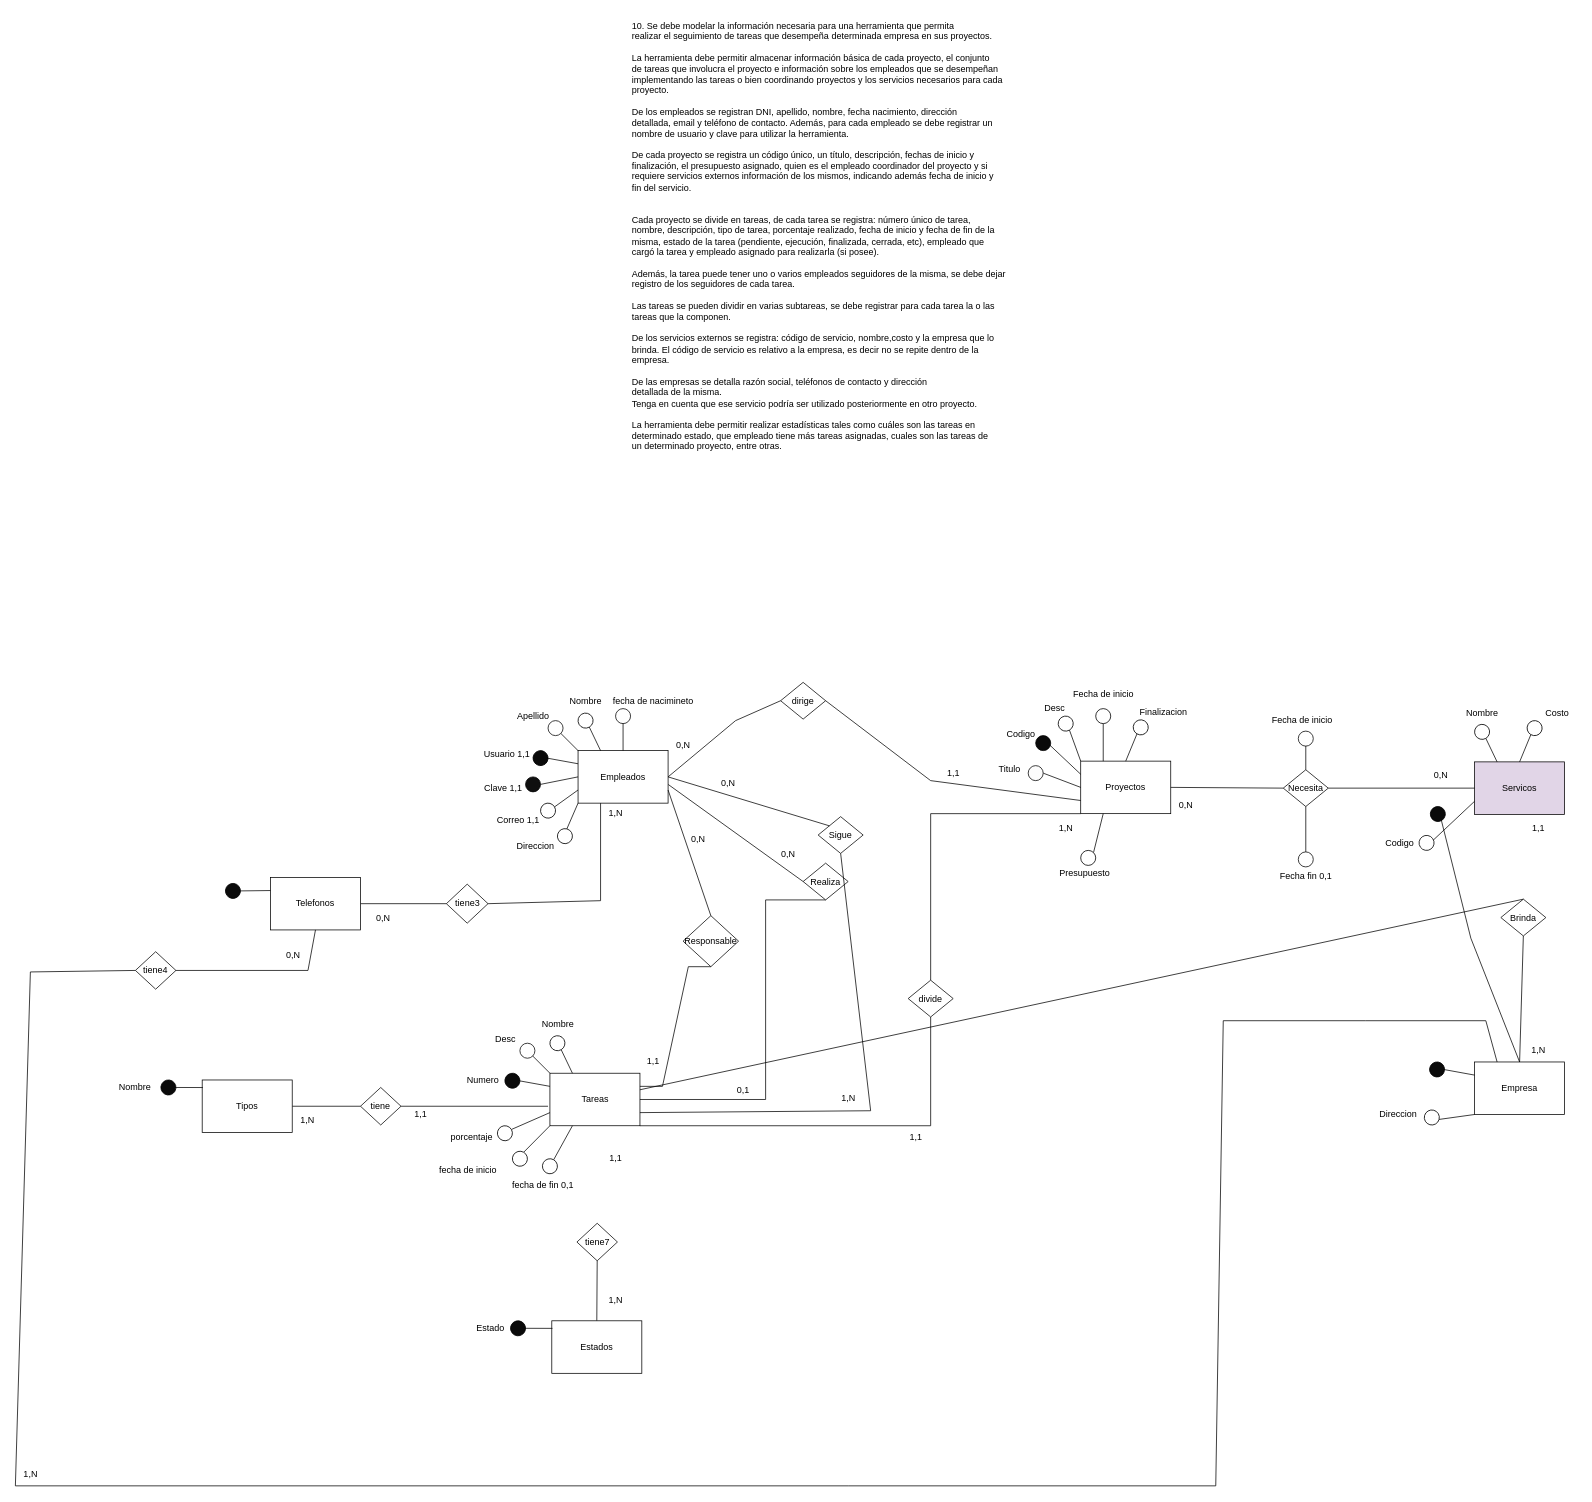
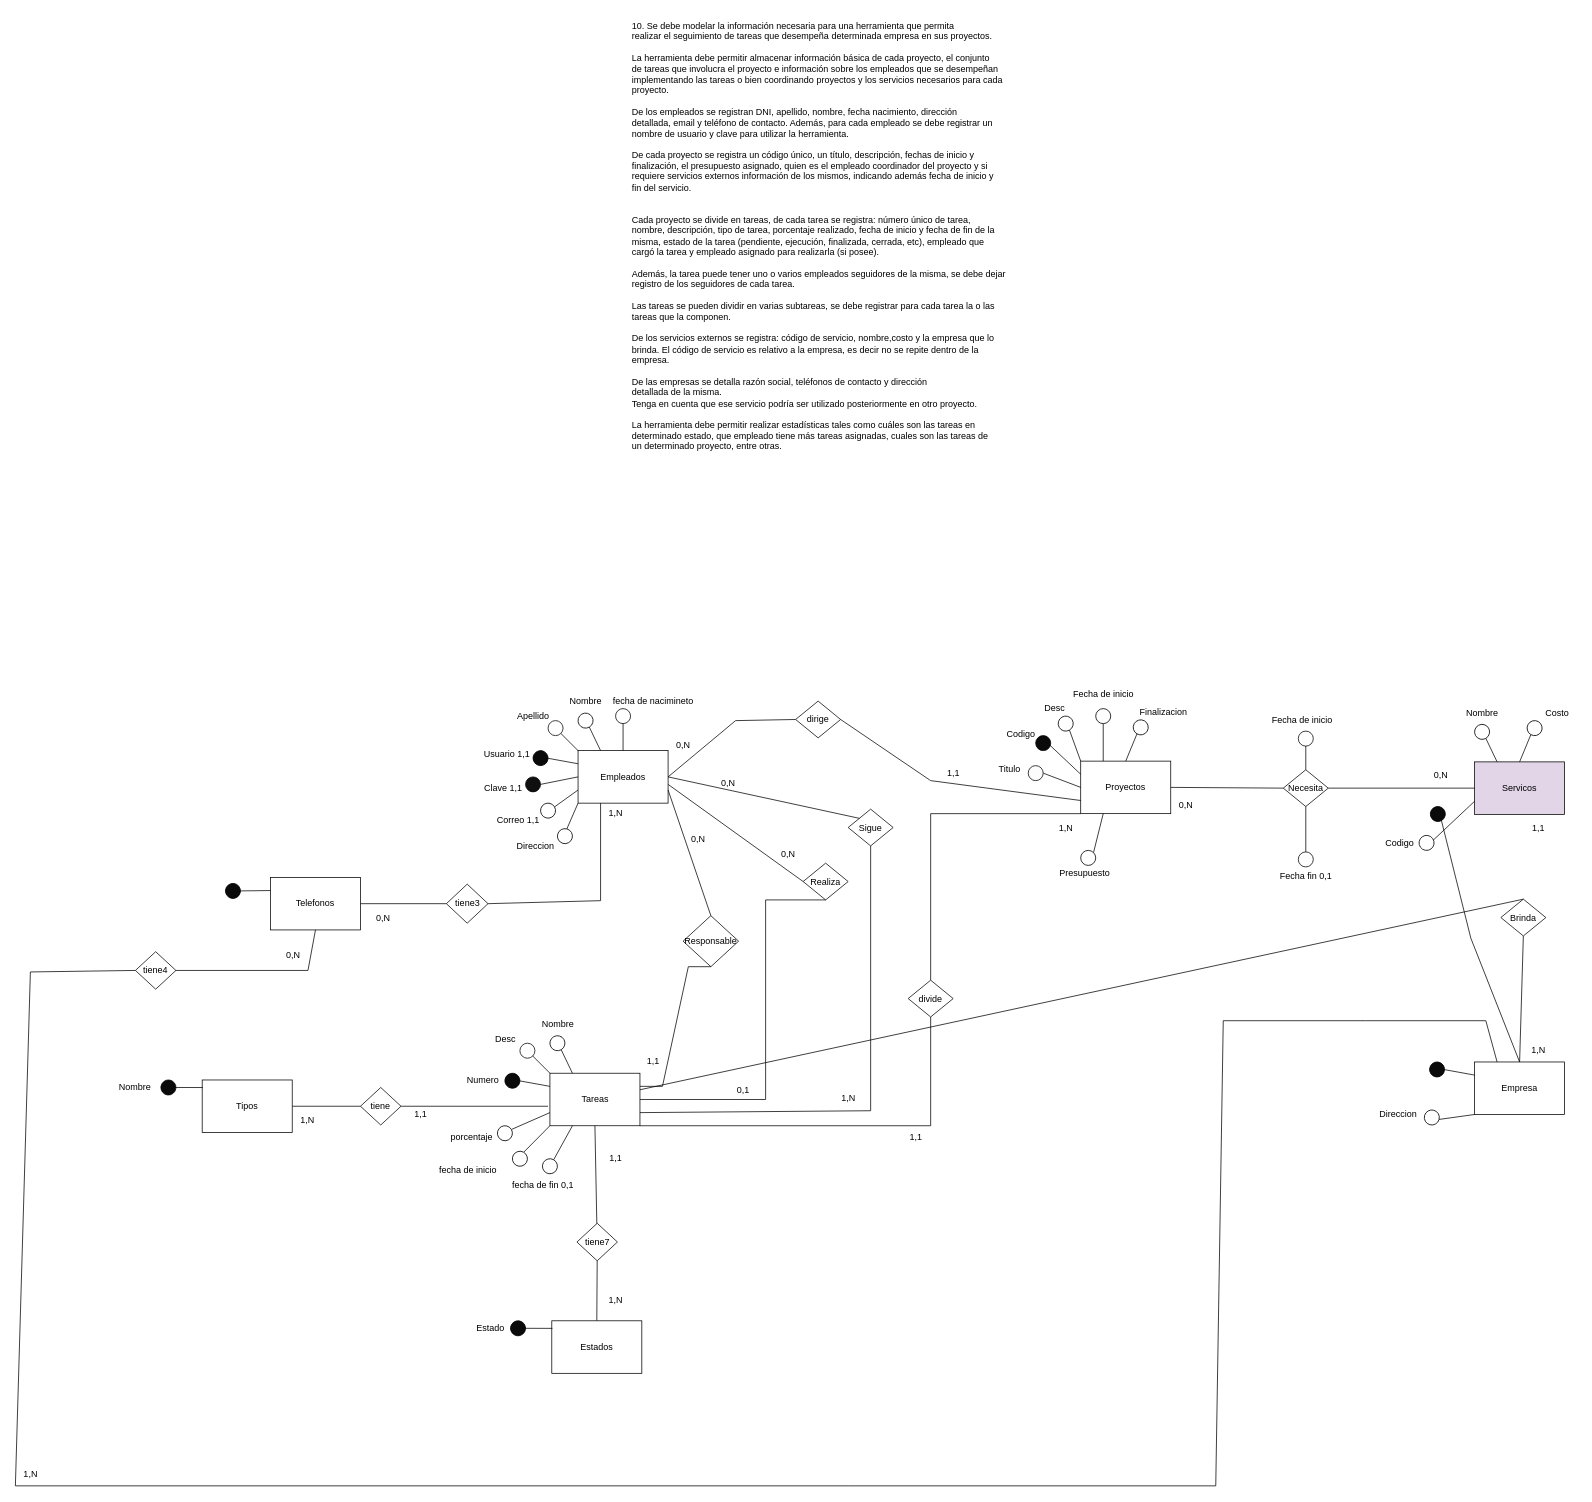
(803, 701) -> (818, 719)
(840, 835) -> (870, 827)
none -> (596, 1175)
